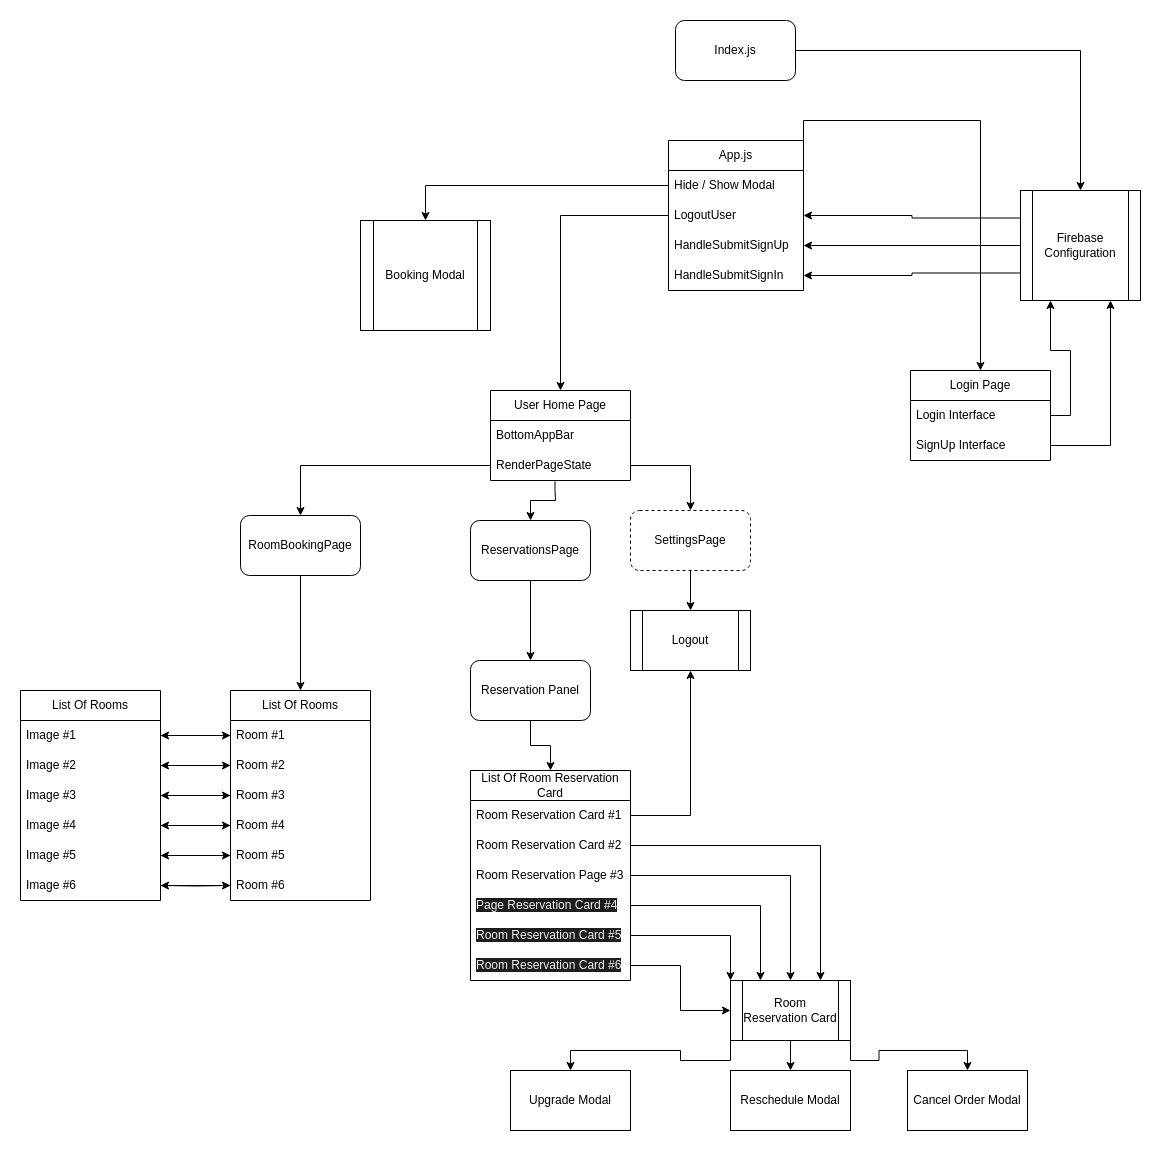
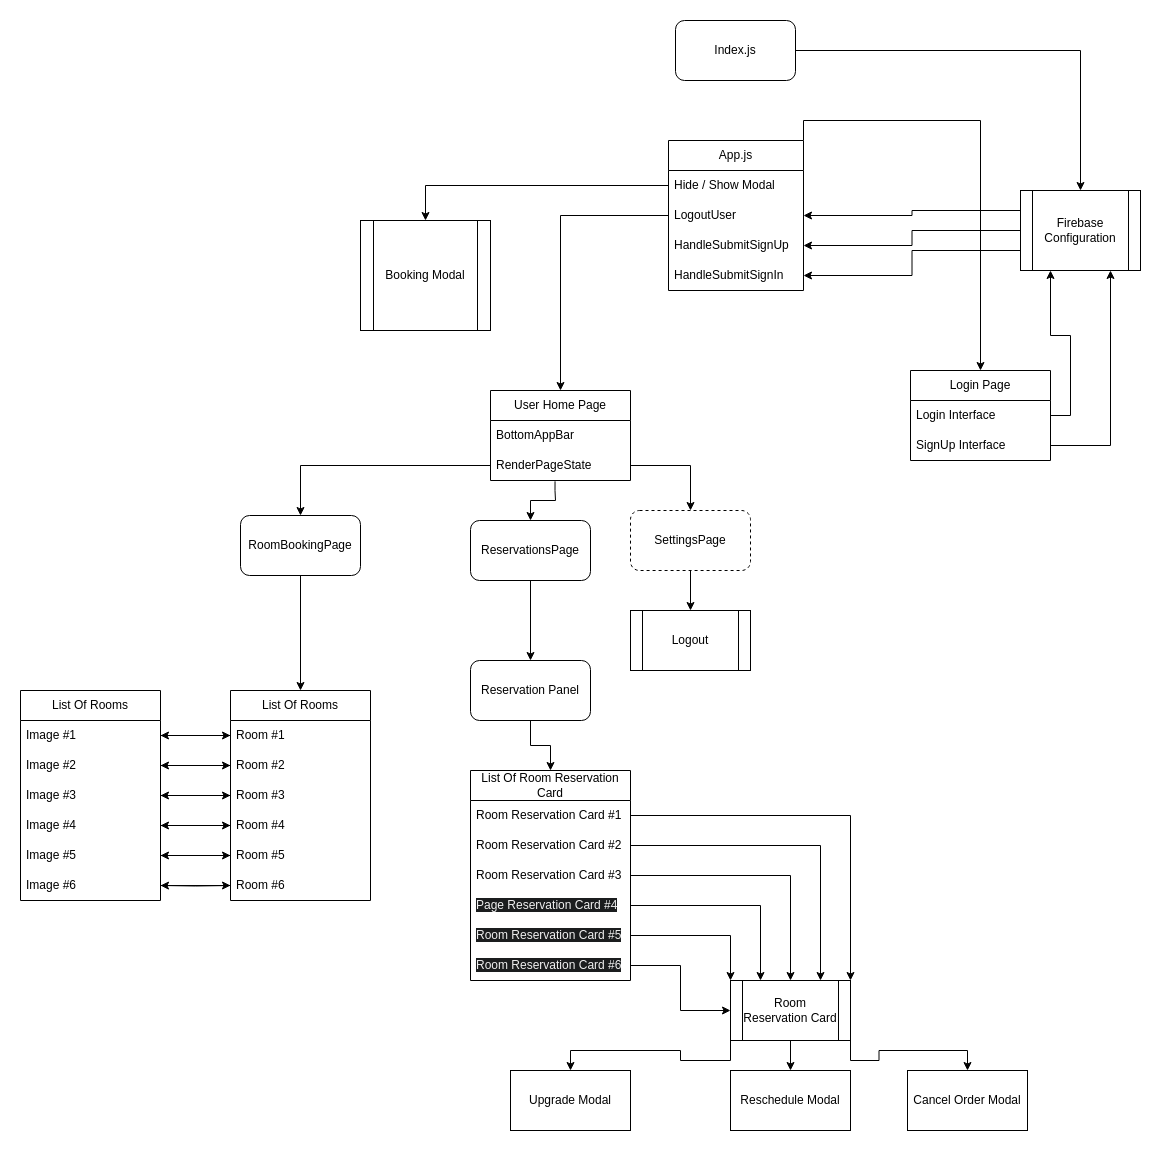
(1081, 246) -> (1081, 231)
(691, 748) -> (848, 816)
(551, 876) -> (551, 876)
